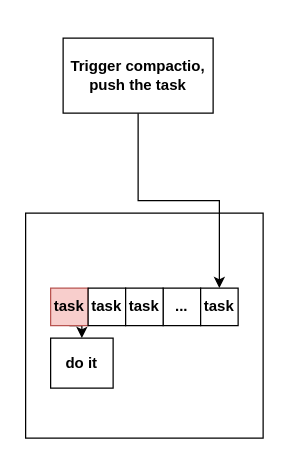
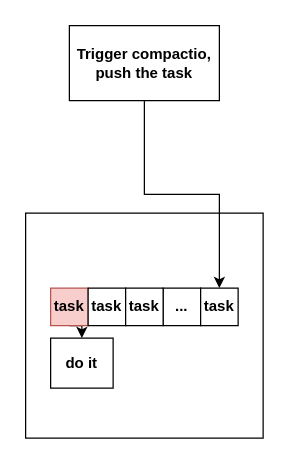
(138, 76) -> (144, 63)
